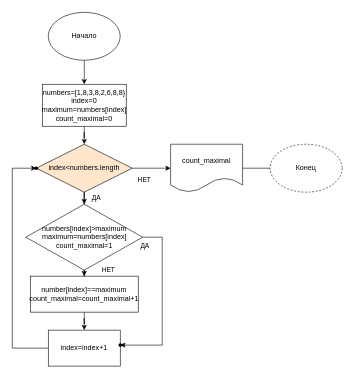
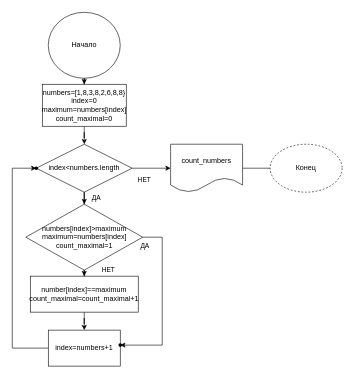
(84, 36) -> (84, 45)
(207, 161) -> (207, 161)
(84, 168) -> (84, 168)
(84, 348) -> (84, 348)
